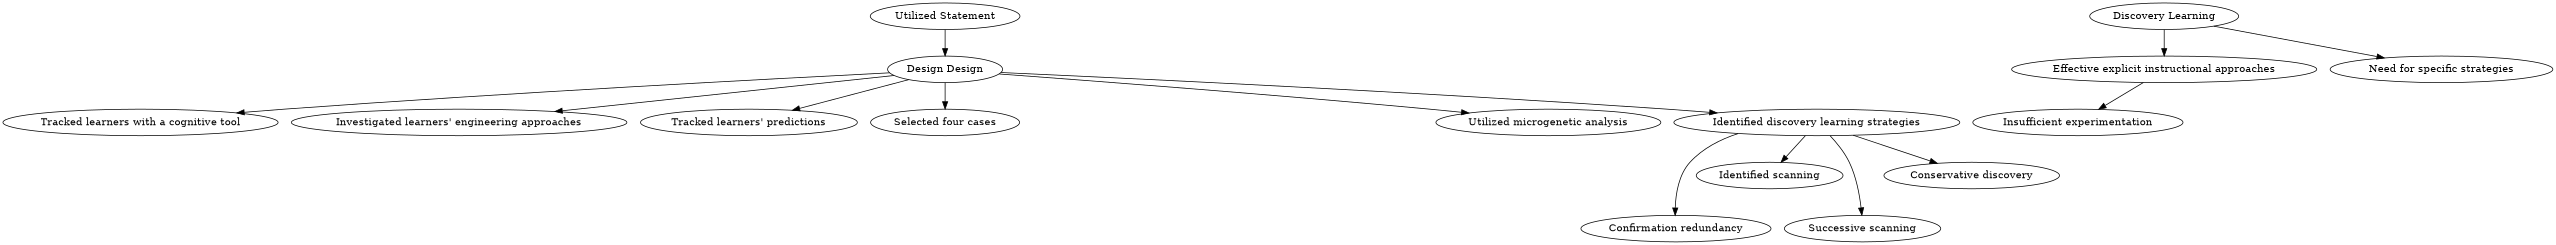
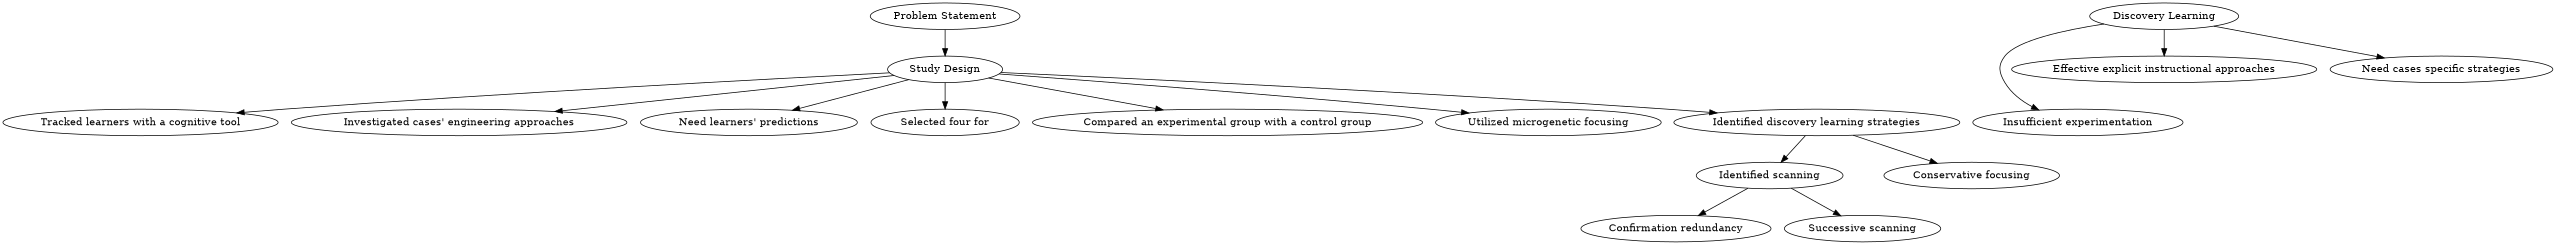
(945, 16) -> (945, 16)
(945, 69) -> (945, 69)
(2441, 69) -> (2441, 69)
(2124, 94) -> (2021, 45)
(459, 122) -> (459, 122)
(749, 122) -> (749, 122)
(945, 122) -> (945, 122)
none -> (1228, 122)
(1548, 122) -> (1548, 122)
(1693, 160) -> (1726, 200)
(1852, 169) -> (1813, 200)
(1972, 176) -> (1972, 176)
